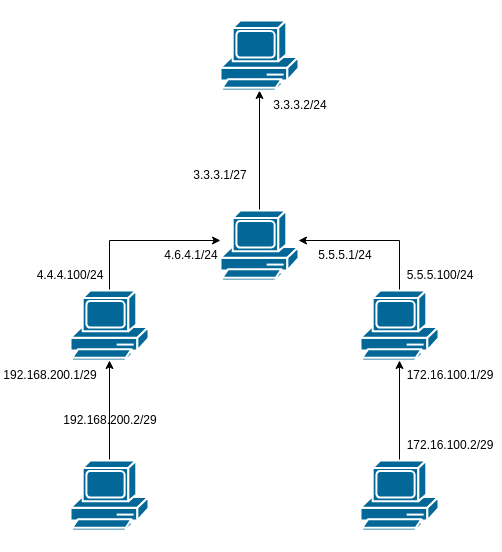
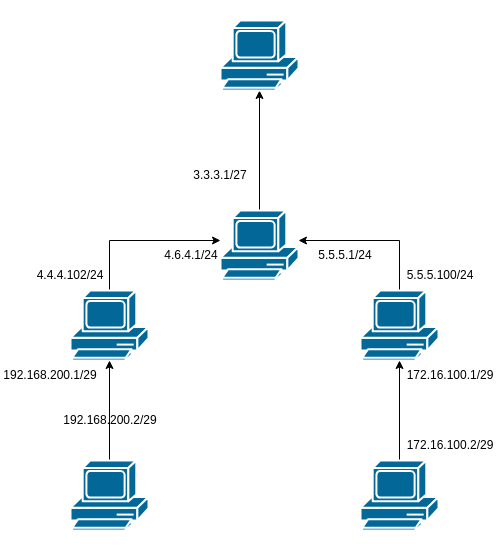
(301, 106) -> none
(71, 276) -> (71, 276)
